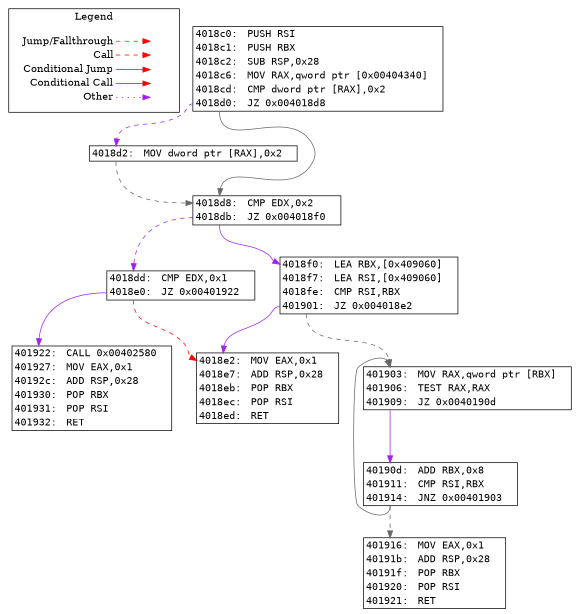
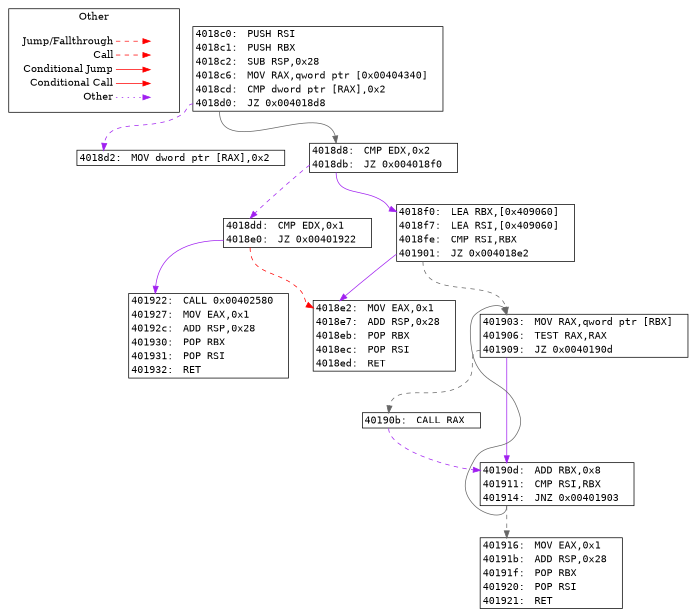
(94, 17) -> (94, 17)
(140, 197) -> none
none -> (421, 420)
